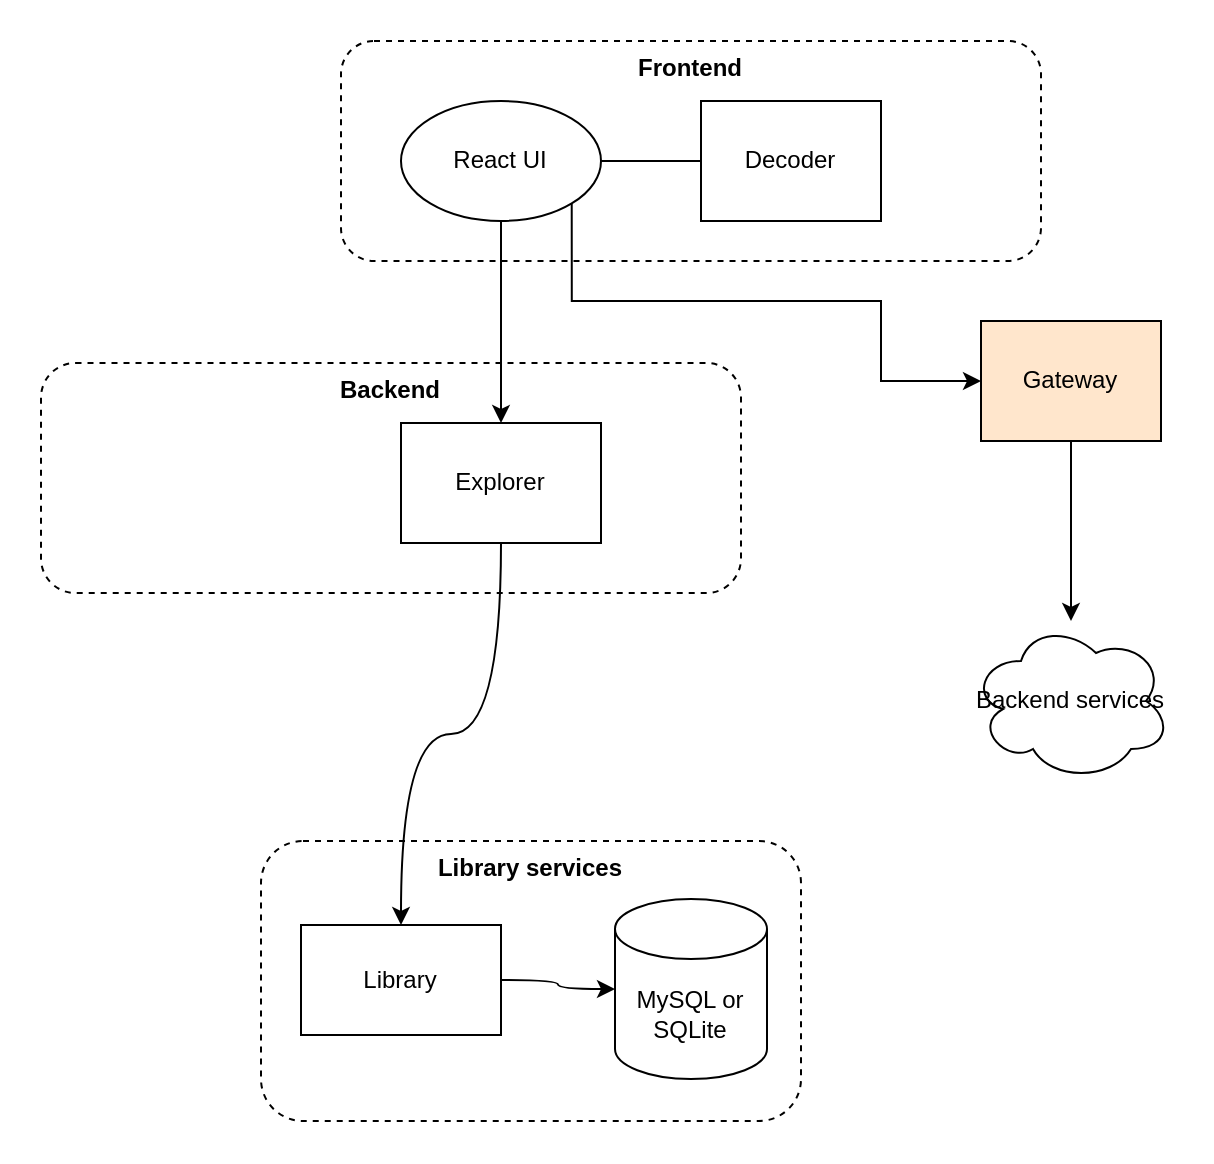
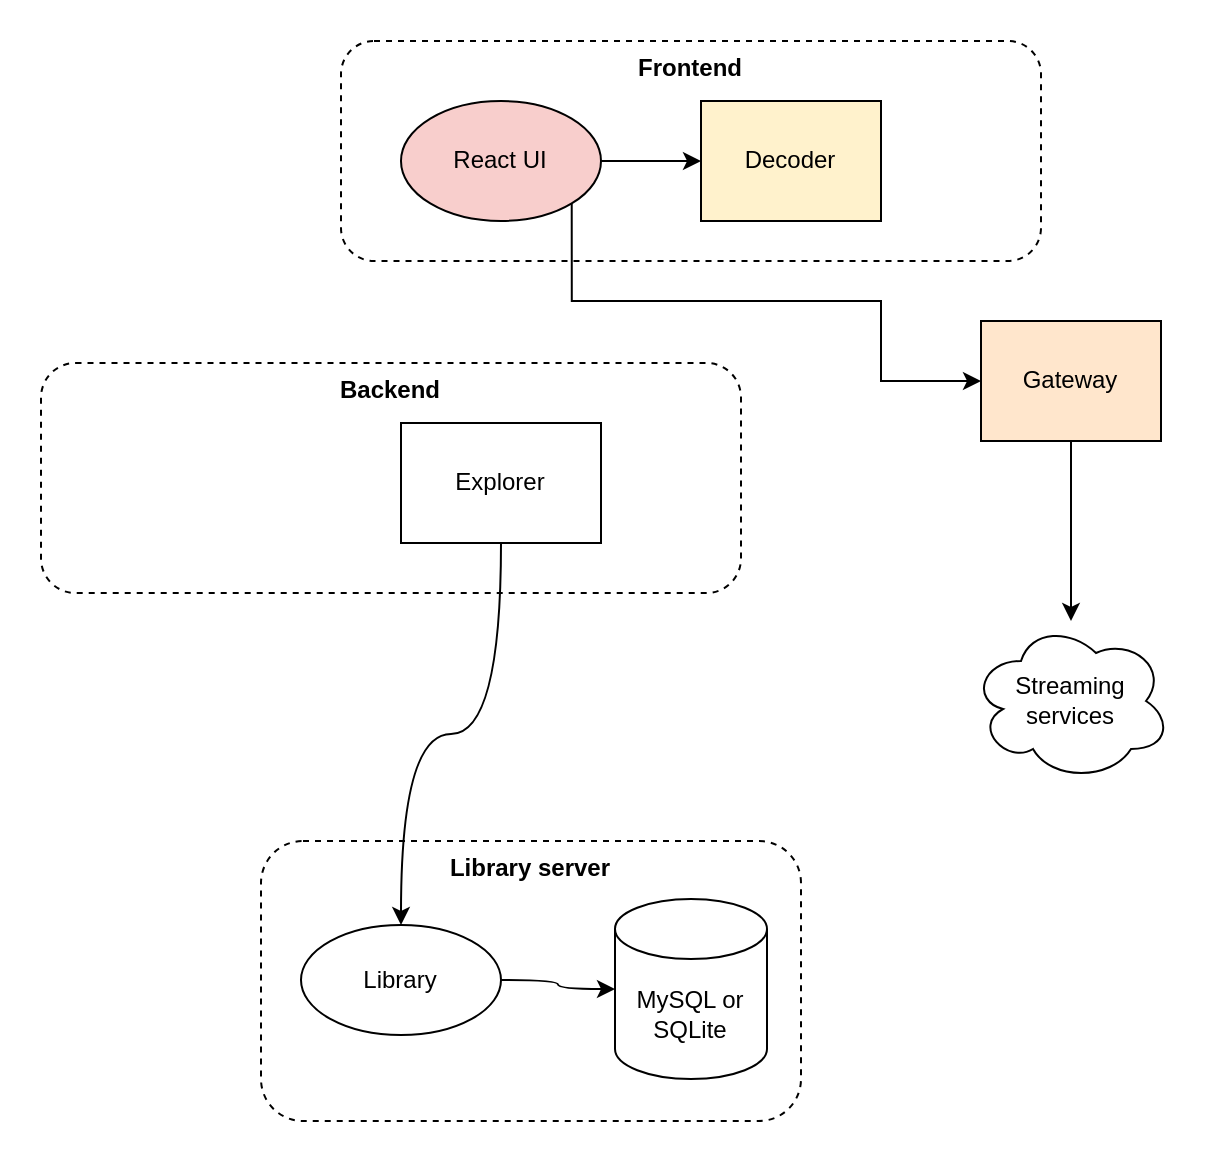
(501, 161) -> (501, 161)
(691, 161) -> (686, 161)
(791, 161) -> (791, 161)
(501, 317) -> none
(1071, 701) -> (1071, 701)
(531, 869) -> (531, 869)
(401, 980) -> (401, 980)
